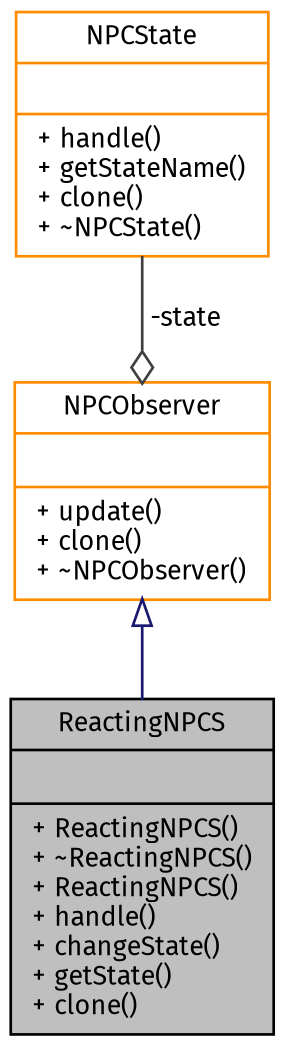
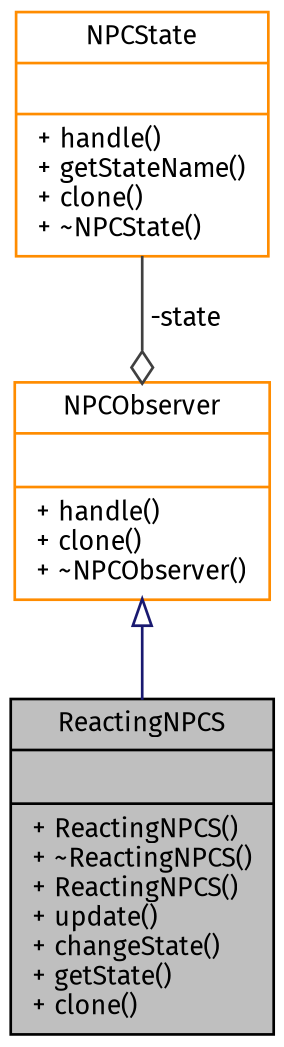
(99, 513) -> (98, 513)
(94, 918) -> (95, 918)
